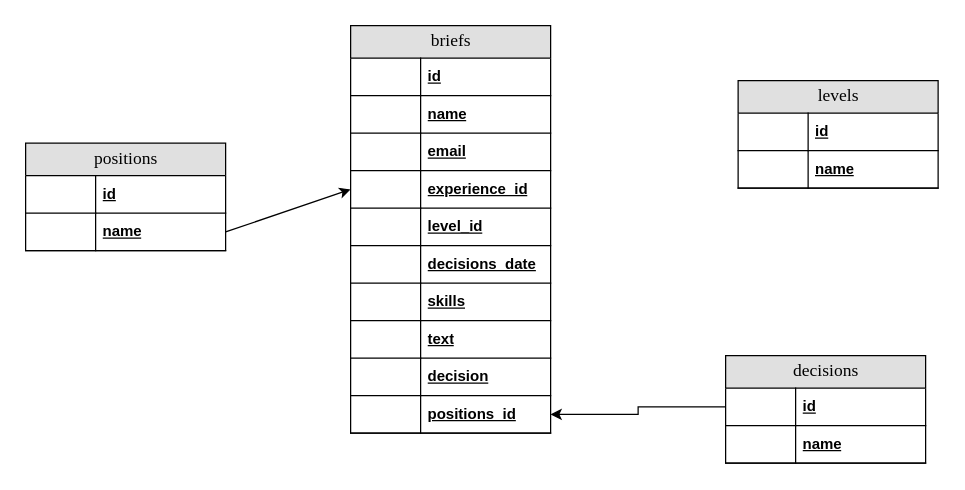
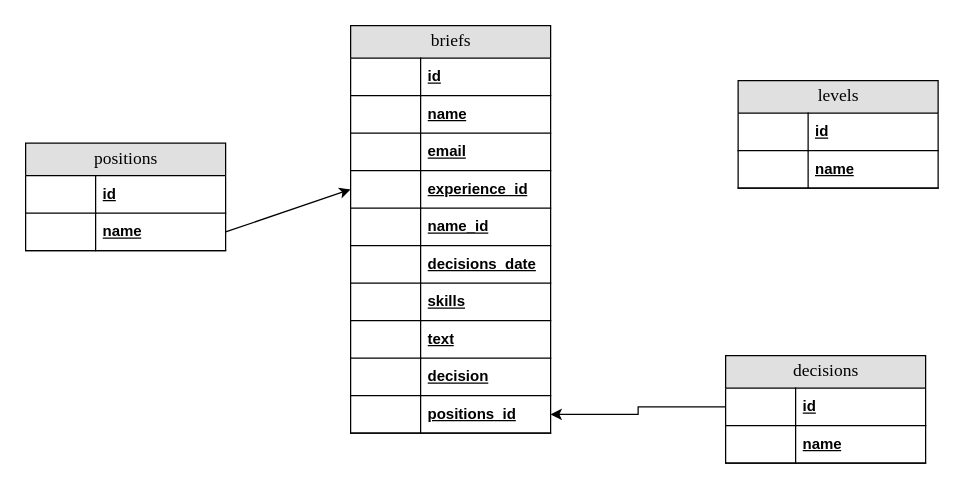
(456, 227) -> (456, 227)
